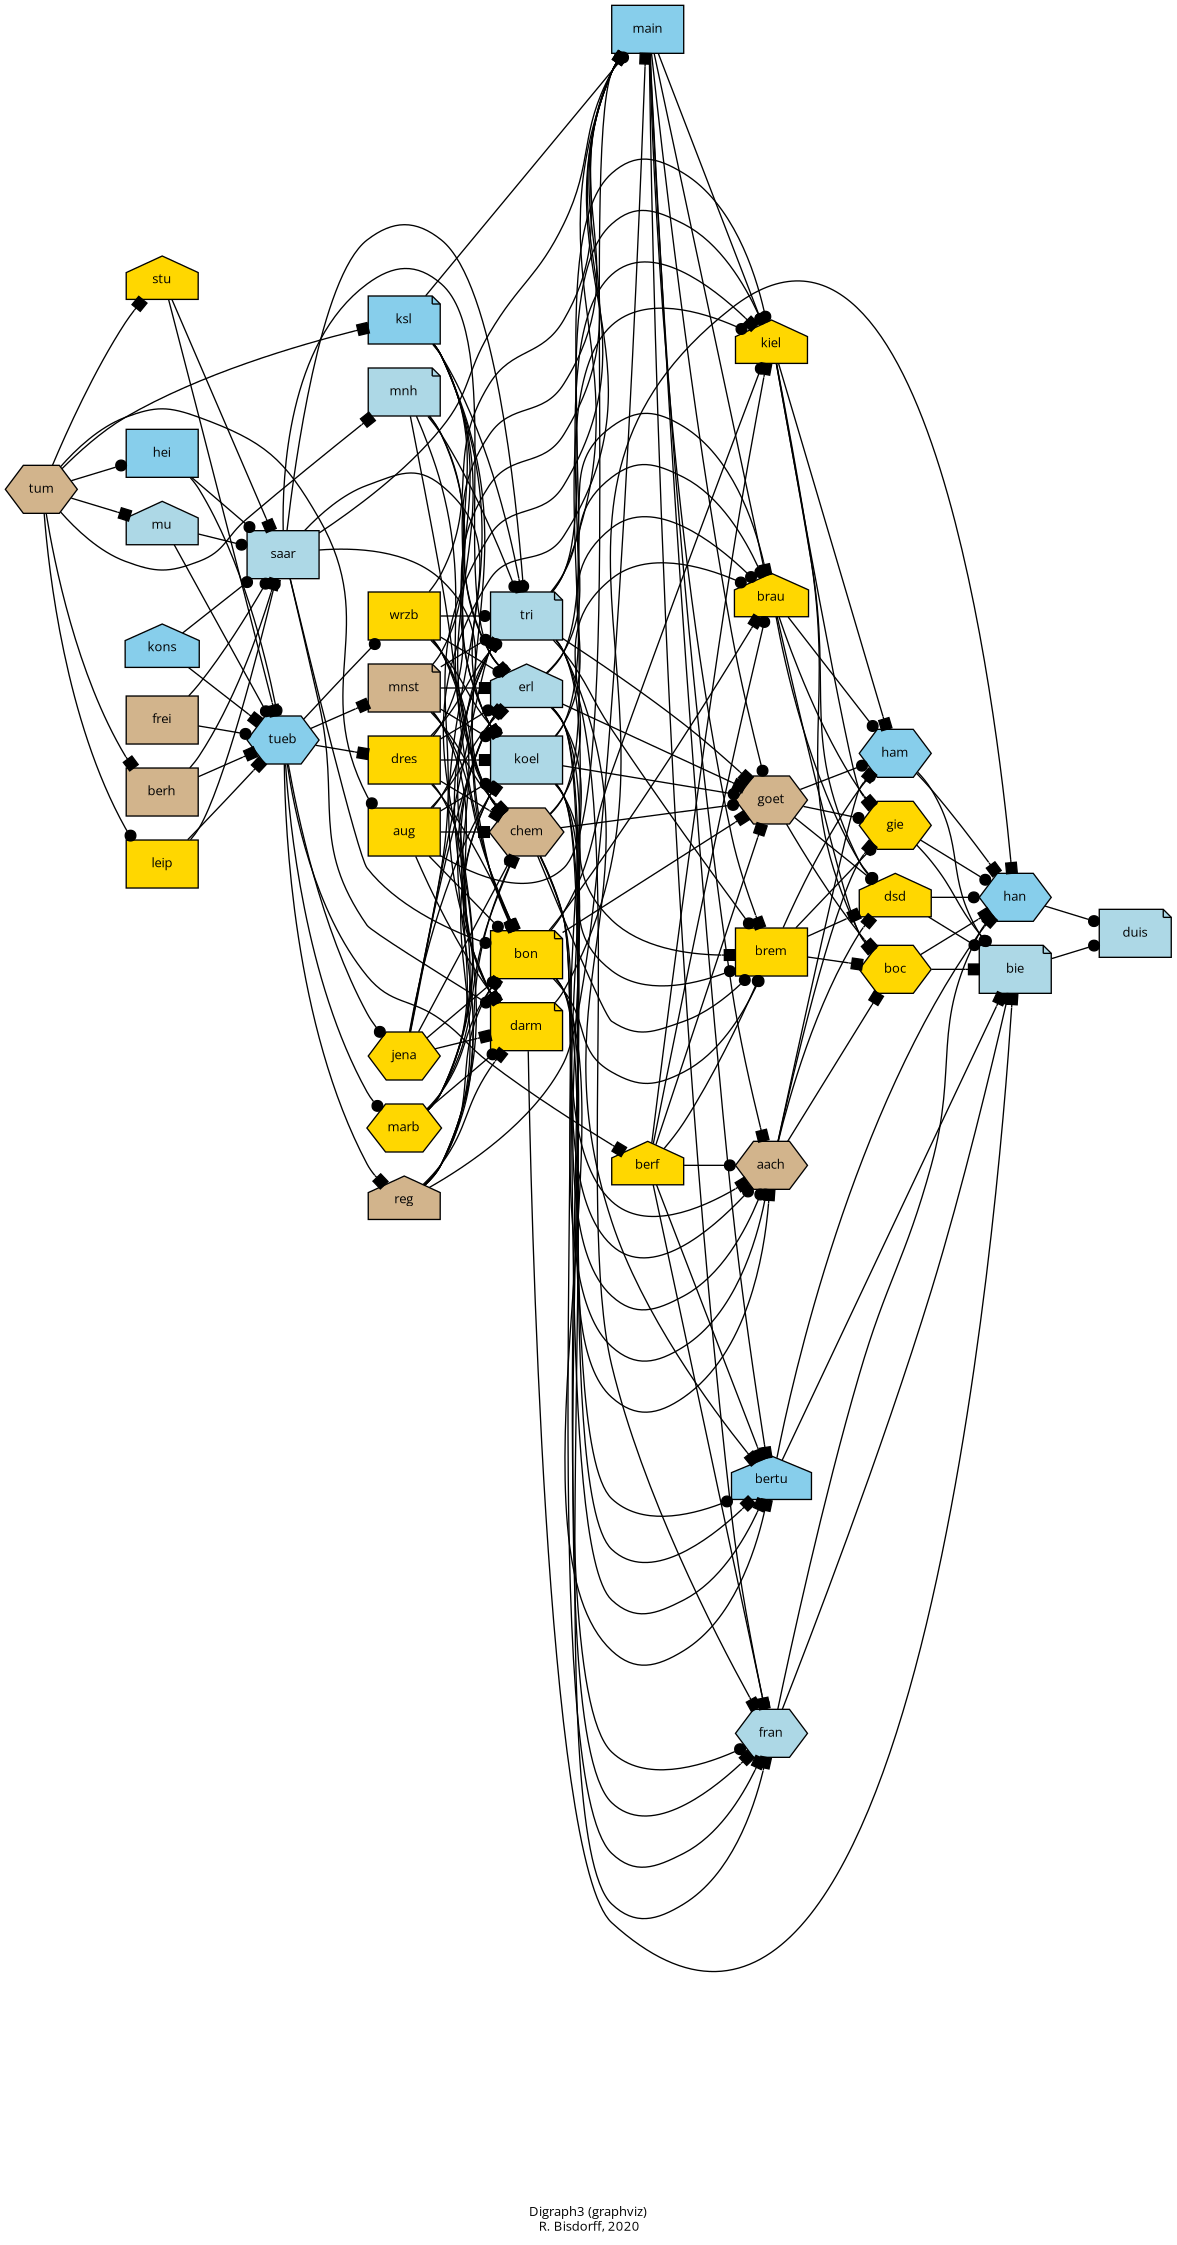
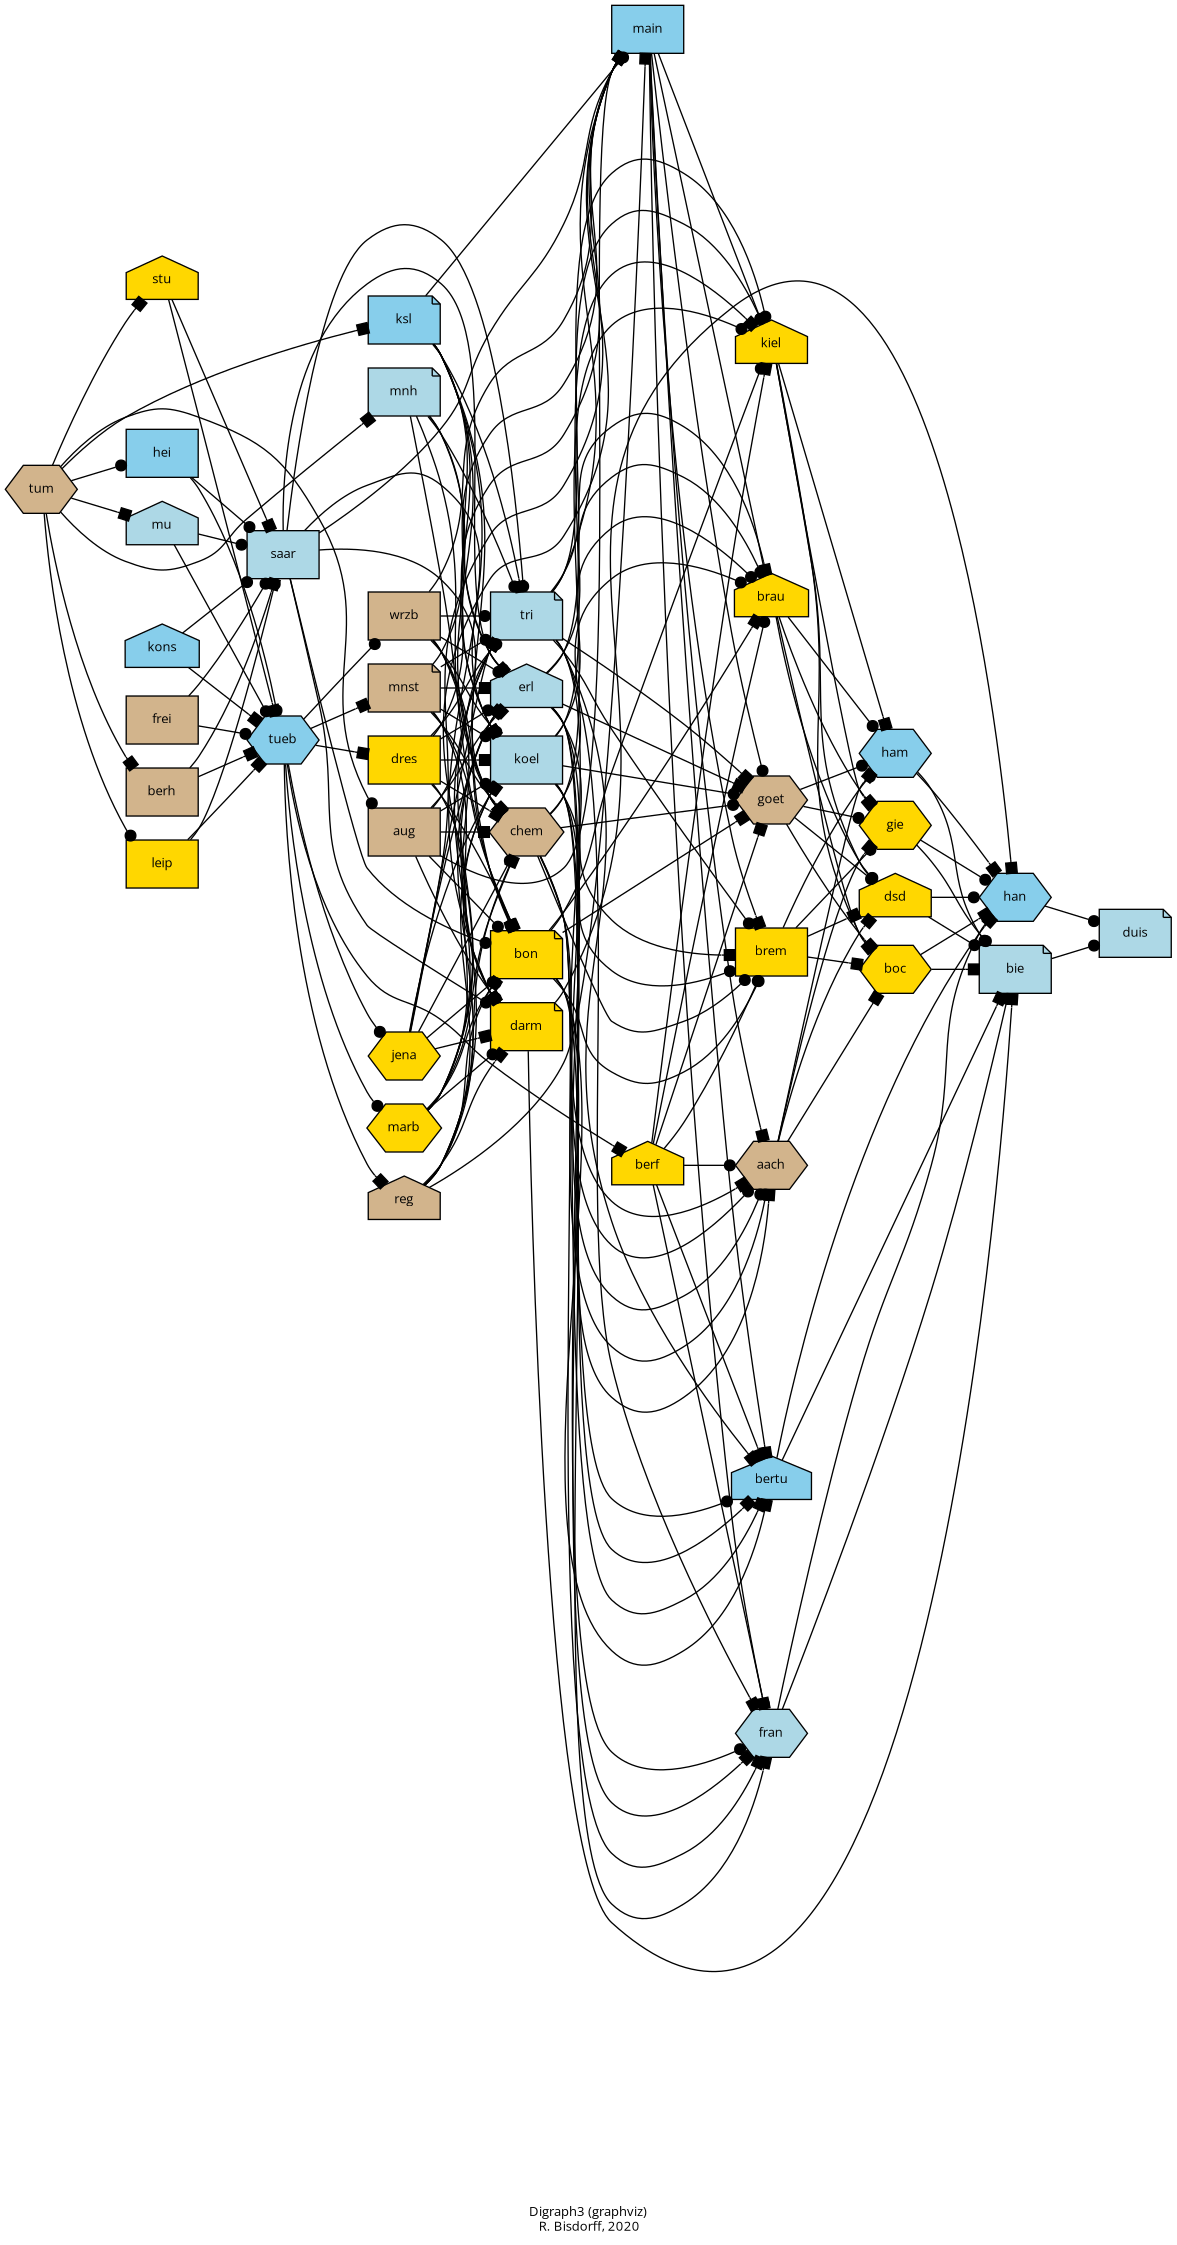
(404, 616) -> (404, 616)
(404, 832) -> (404, 832)
